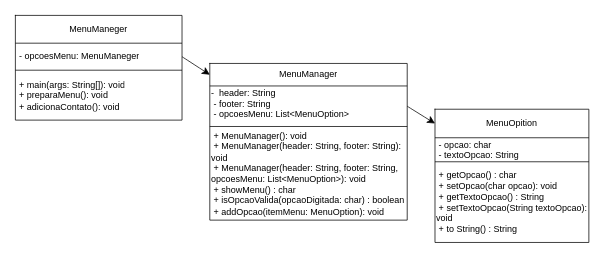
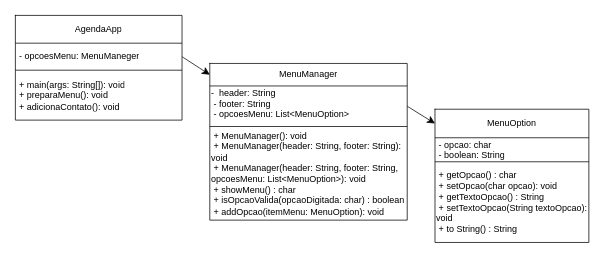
(99, 30) -> (99, 30)
(512, 123) -> (512, 123)
(482, 150) -> (473, 150)
